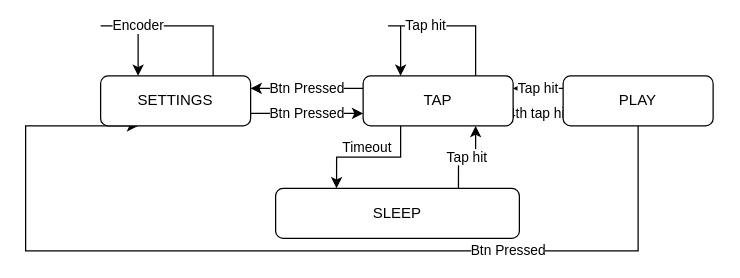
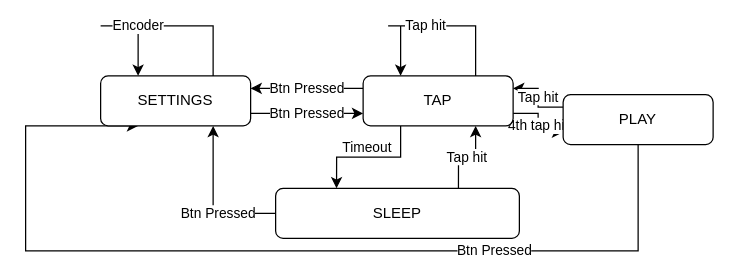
(638, 101) -> (638, 119)
none -> (213, 205)
